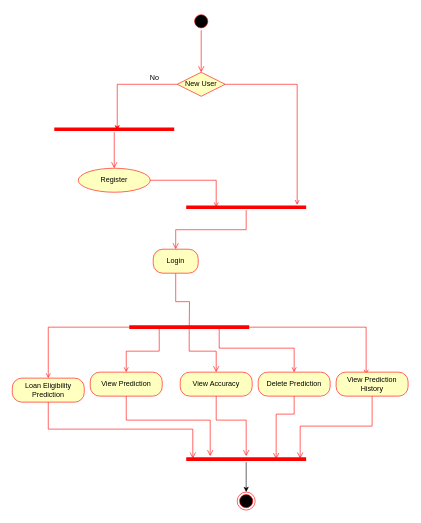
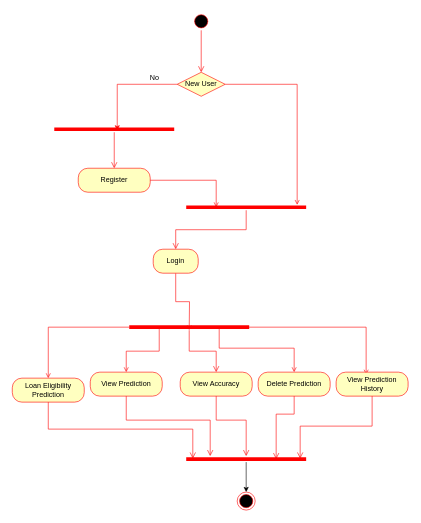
(114, 180) -> (114, 180)
